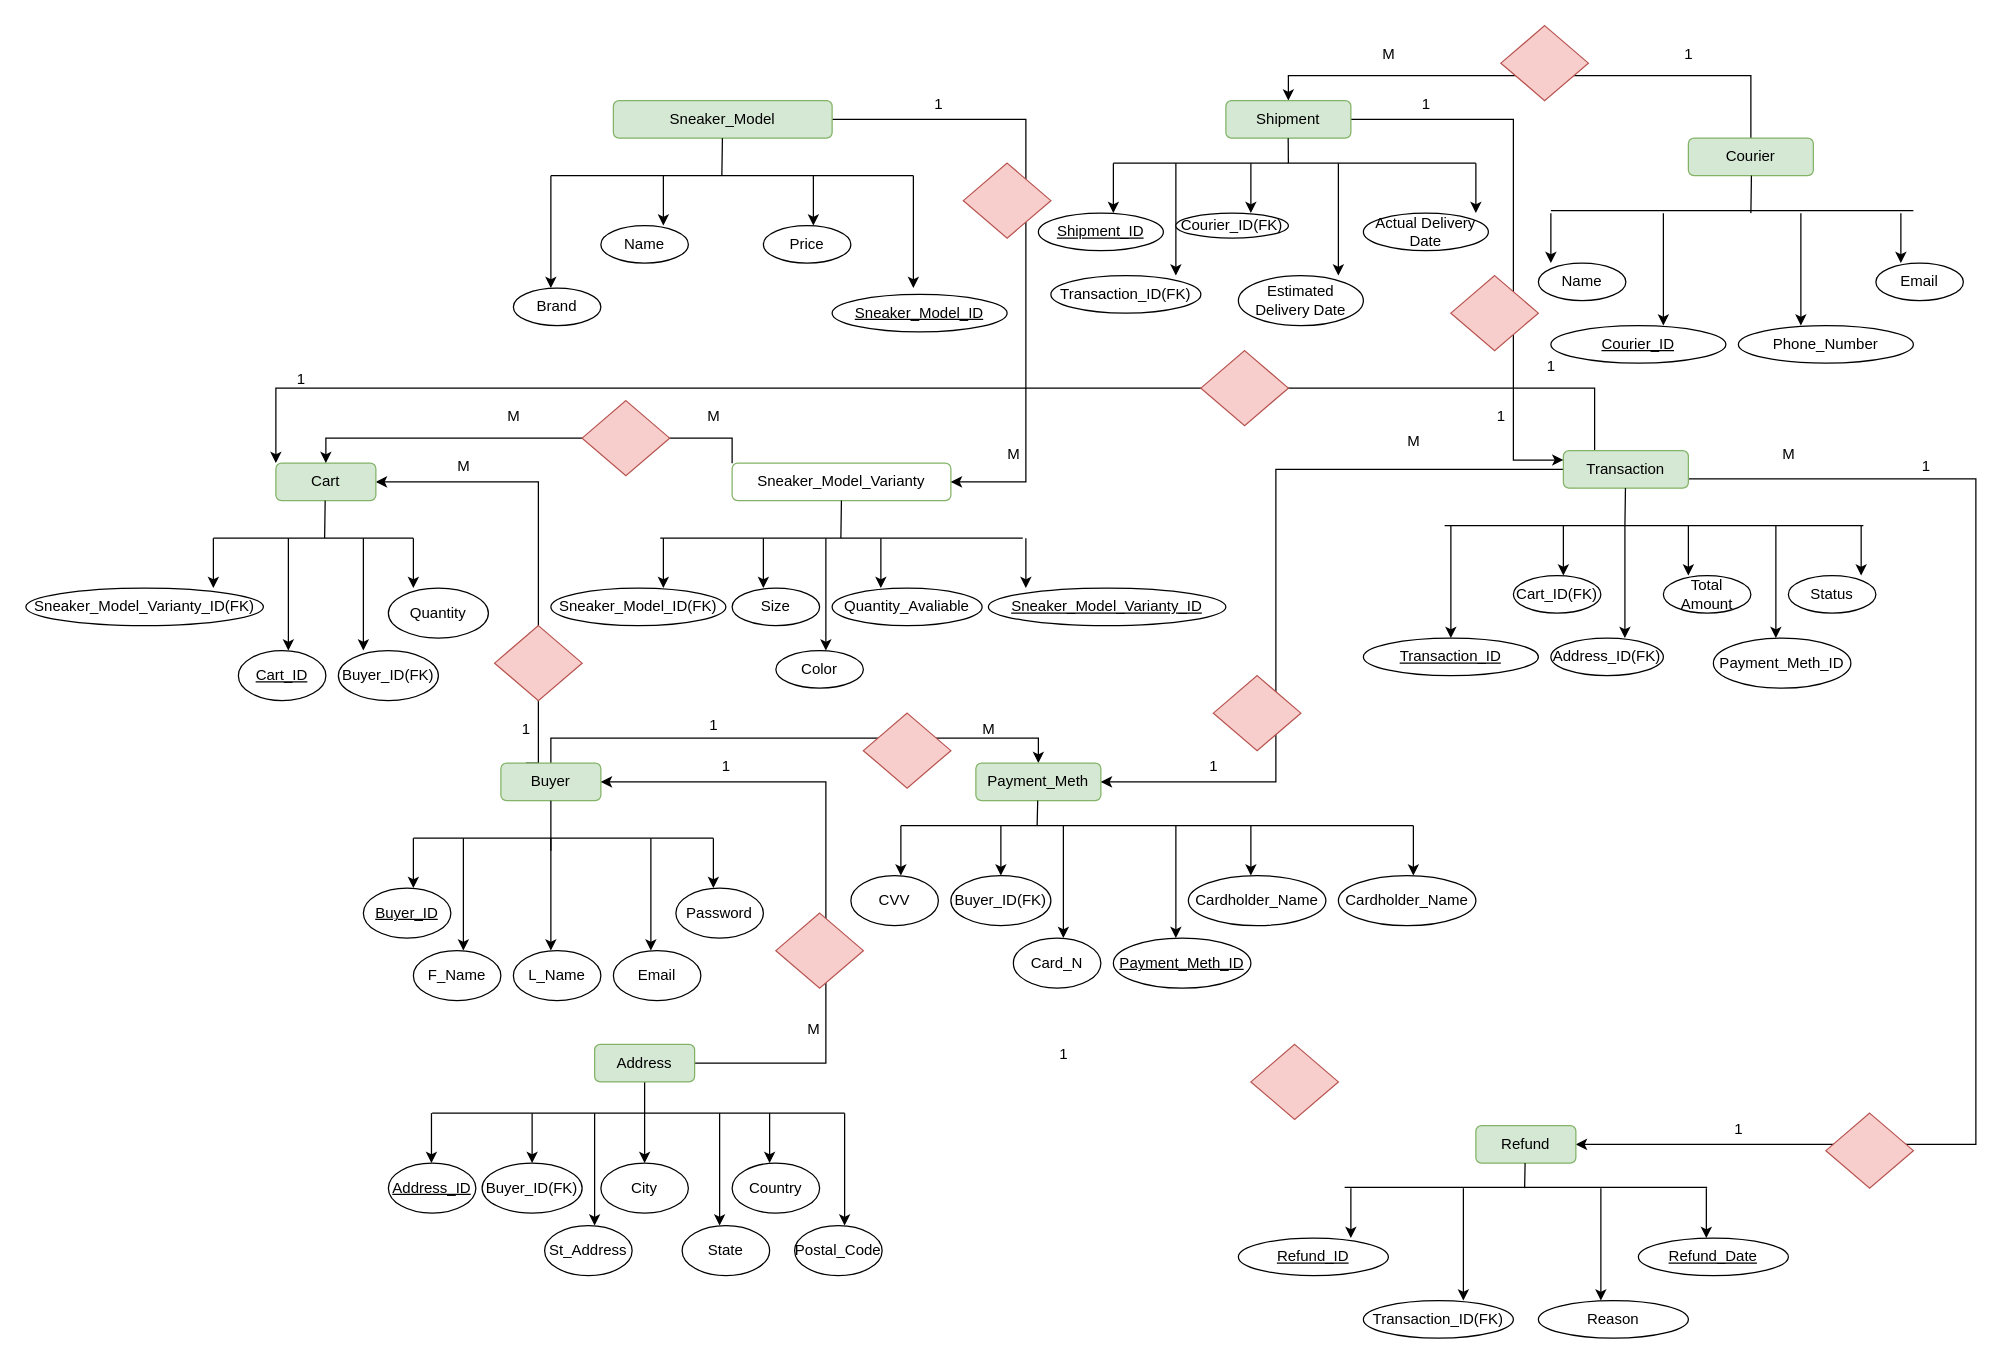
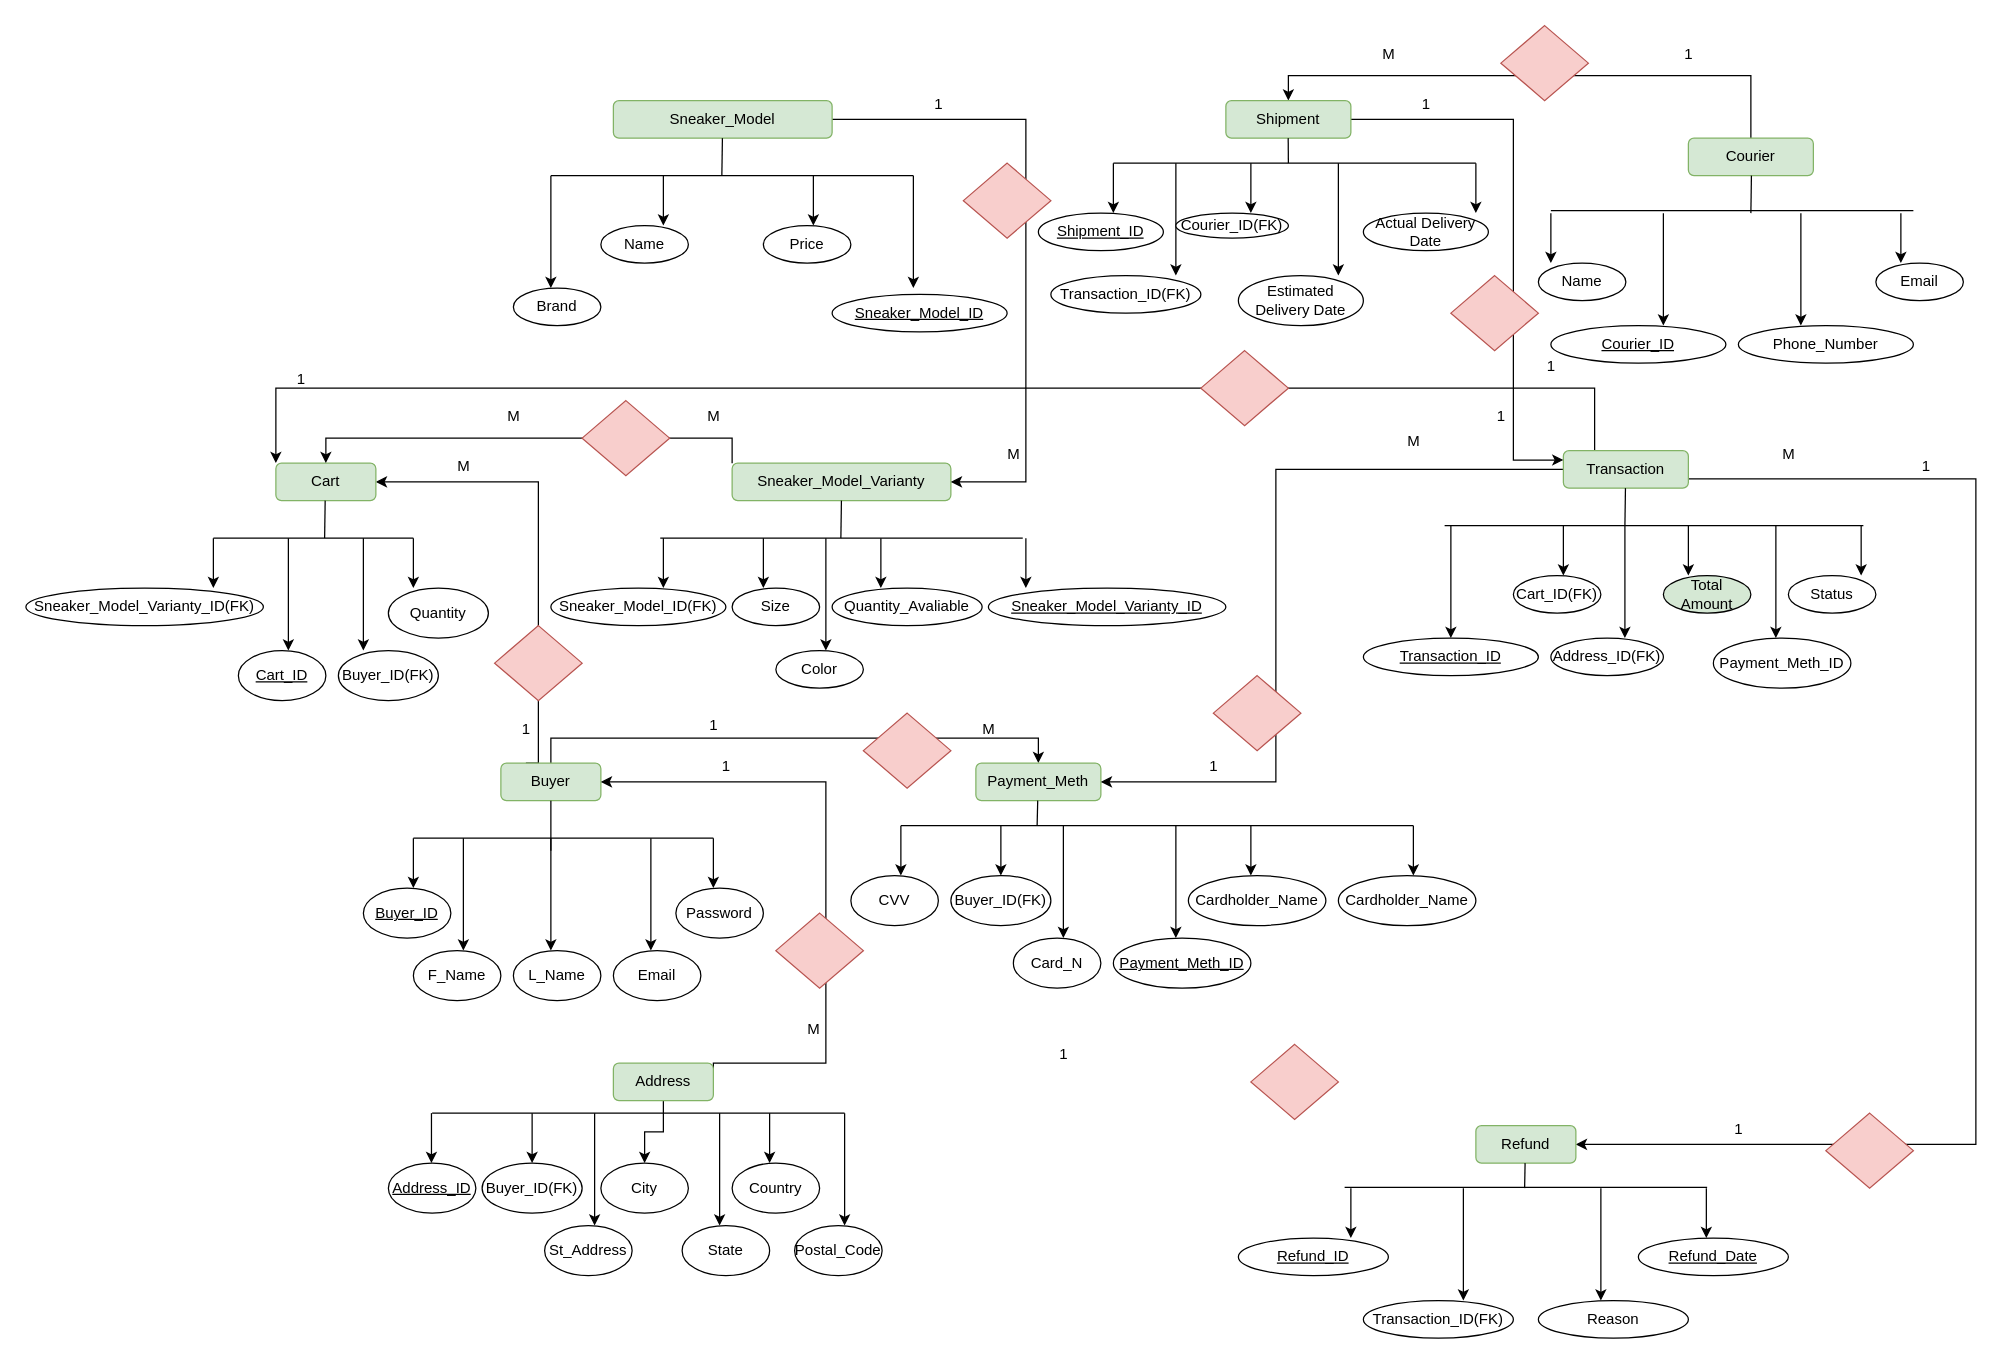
(841, 482) -> (841, 482)
(1707, 594) -> (1707, 594)
(644, 1063) -> (663, 1082)
